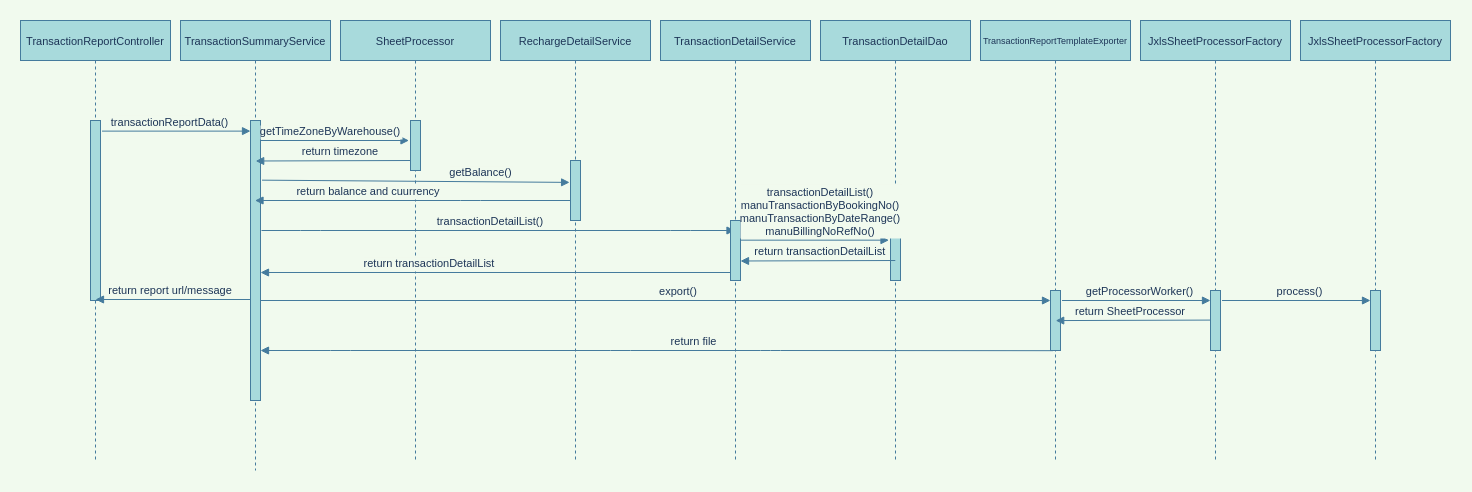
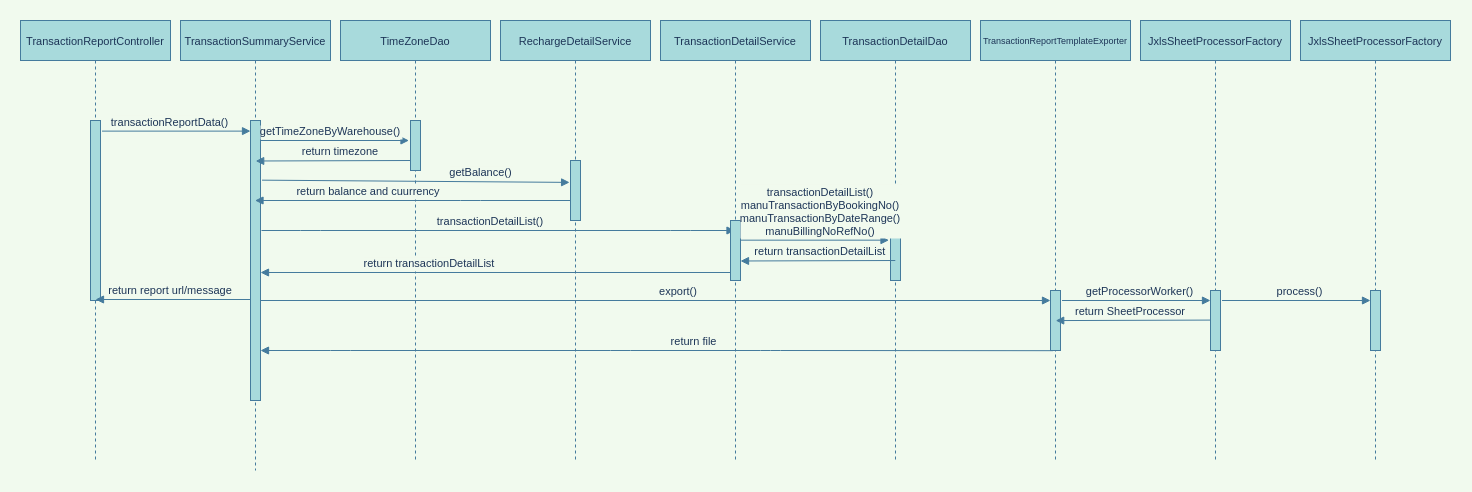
(415, 41) -> (415, 41)
